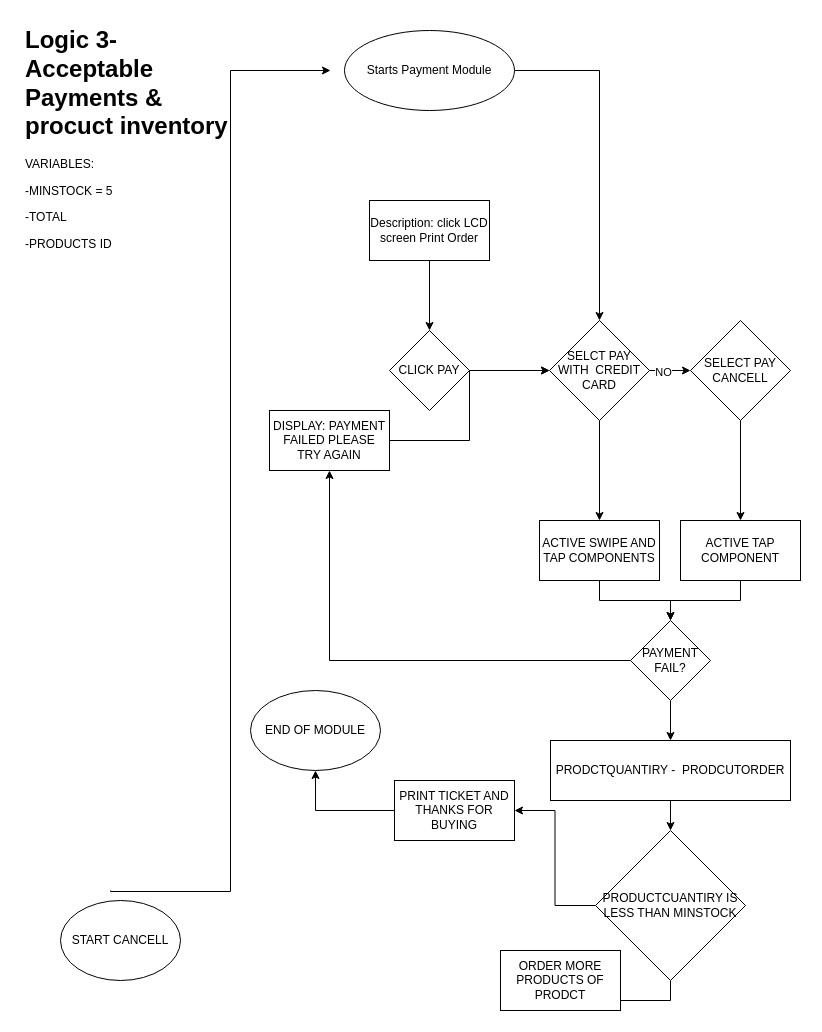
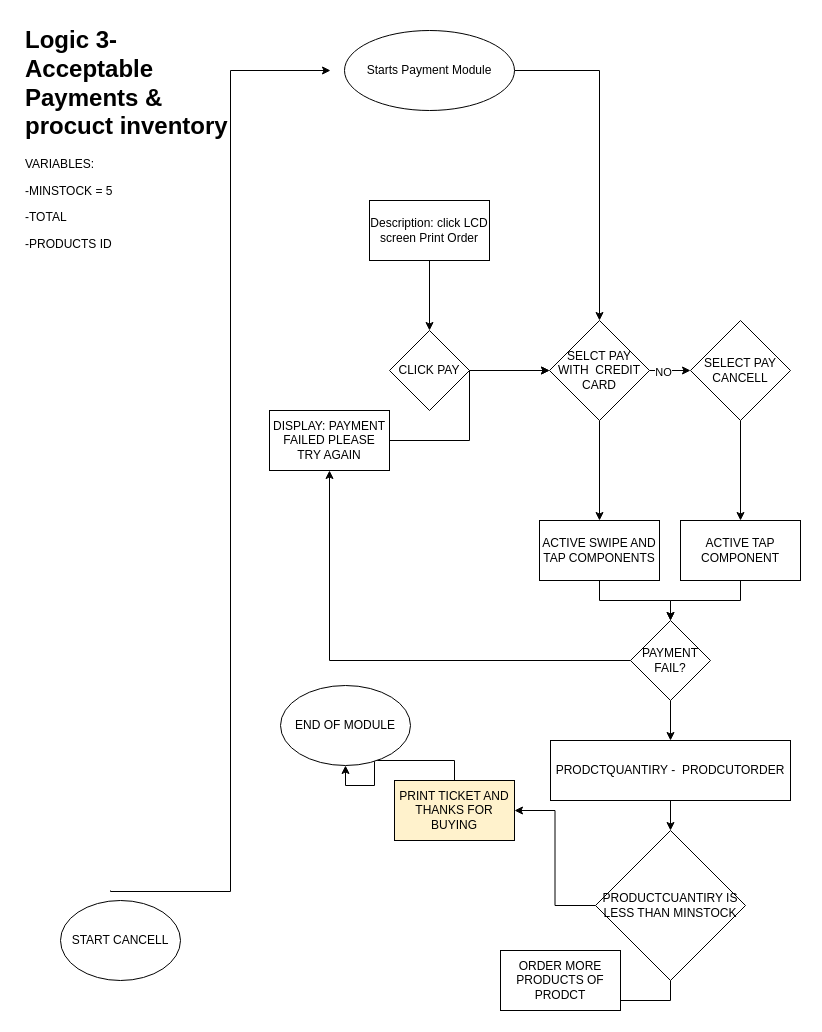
(316, 731) -> (346, 726)
(455, 811) -> (455, 811)
